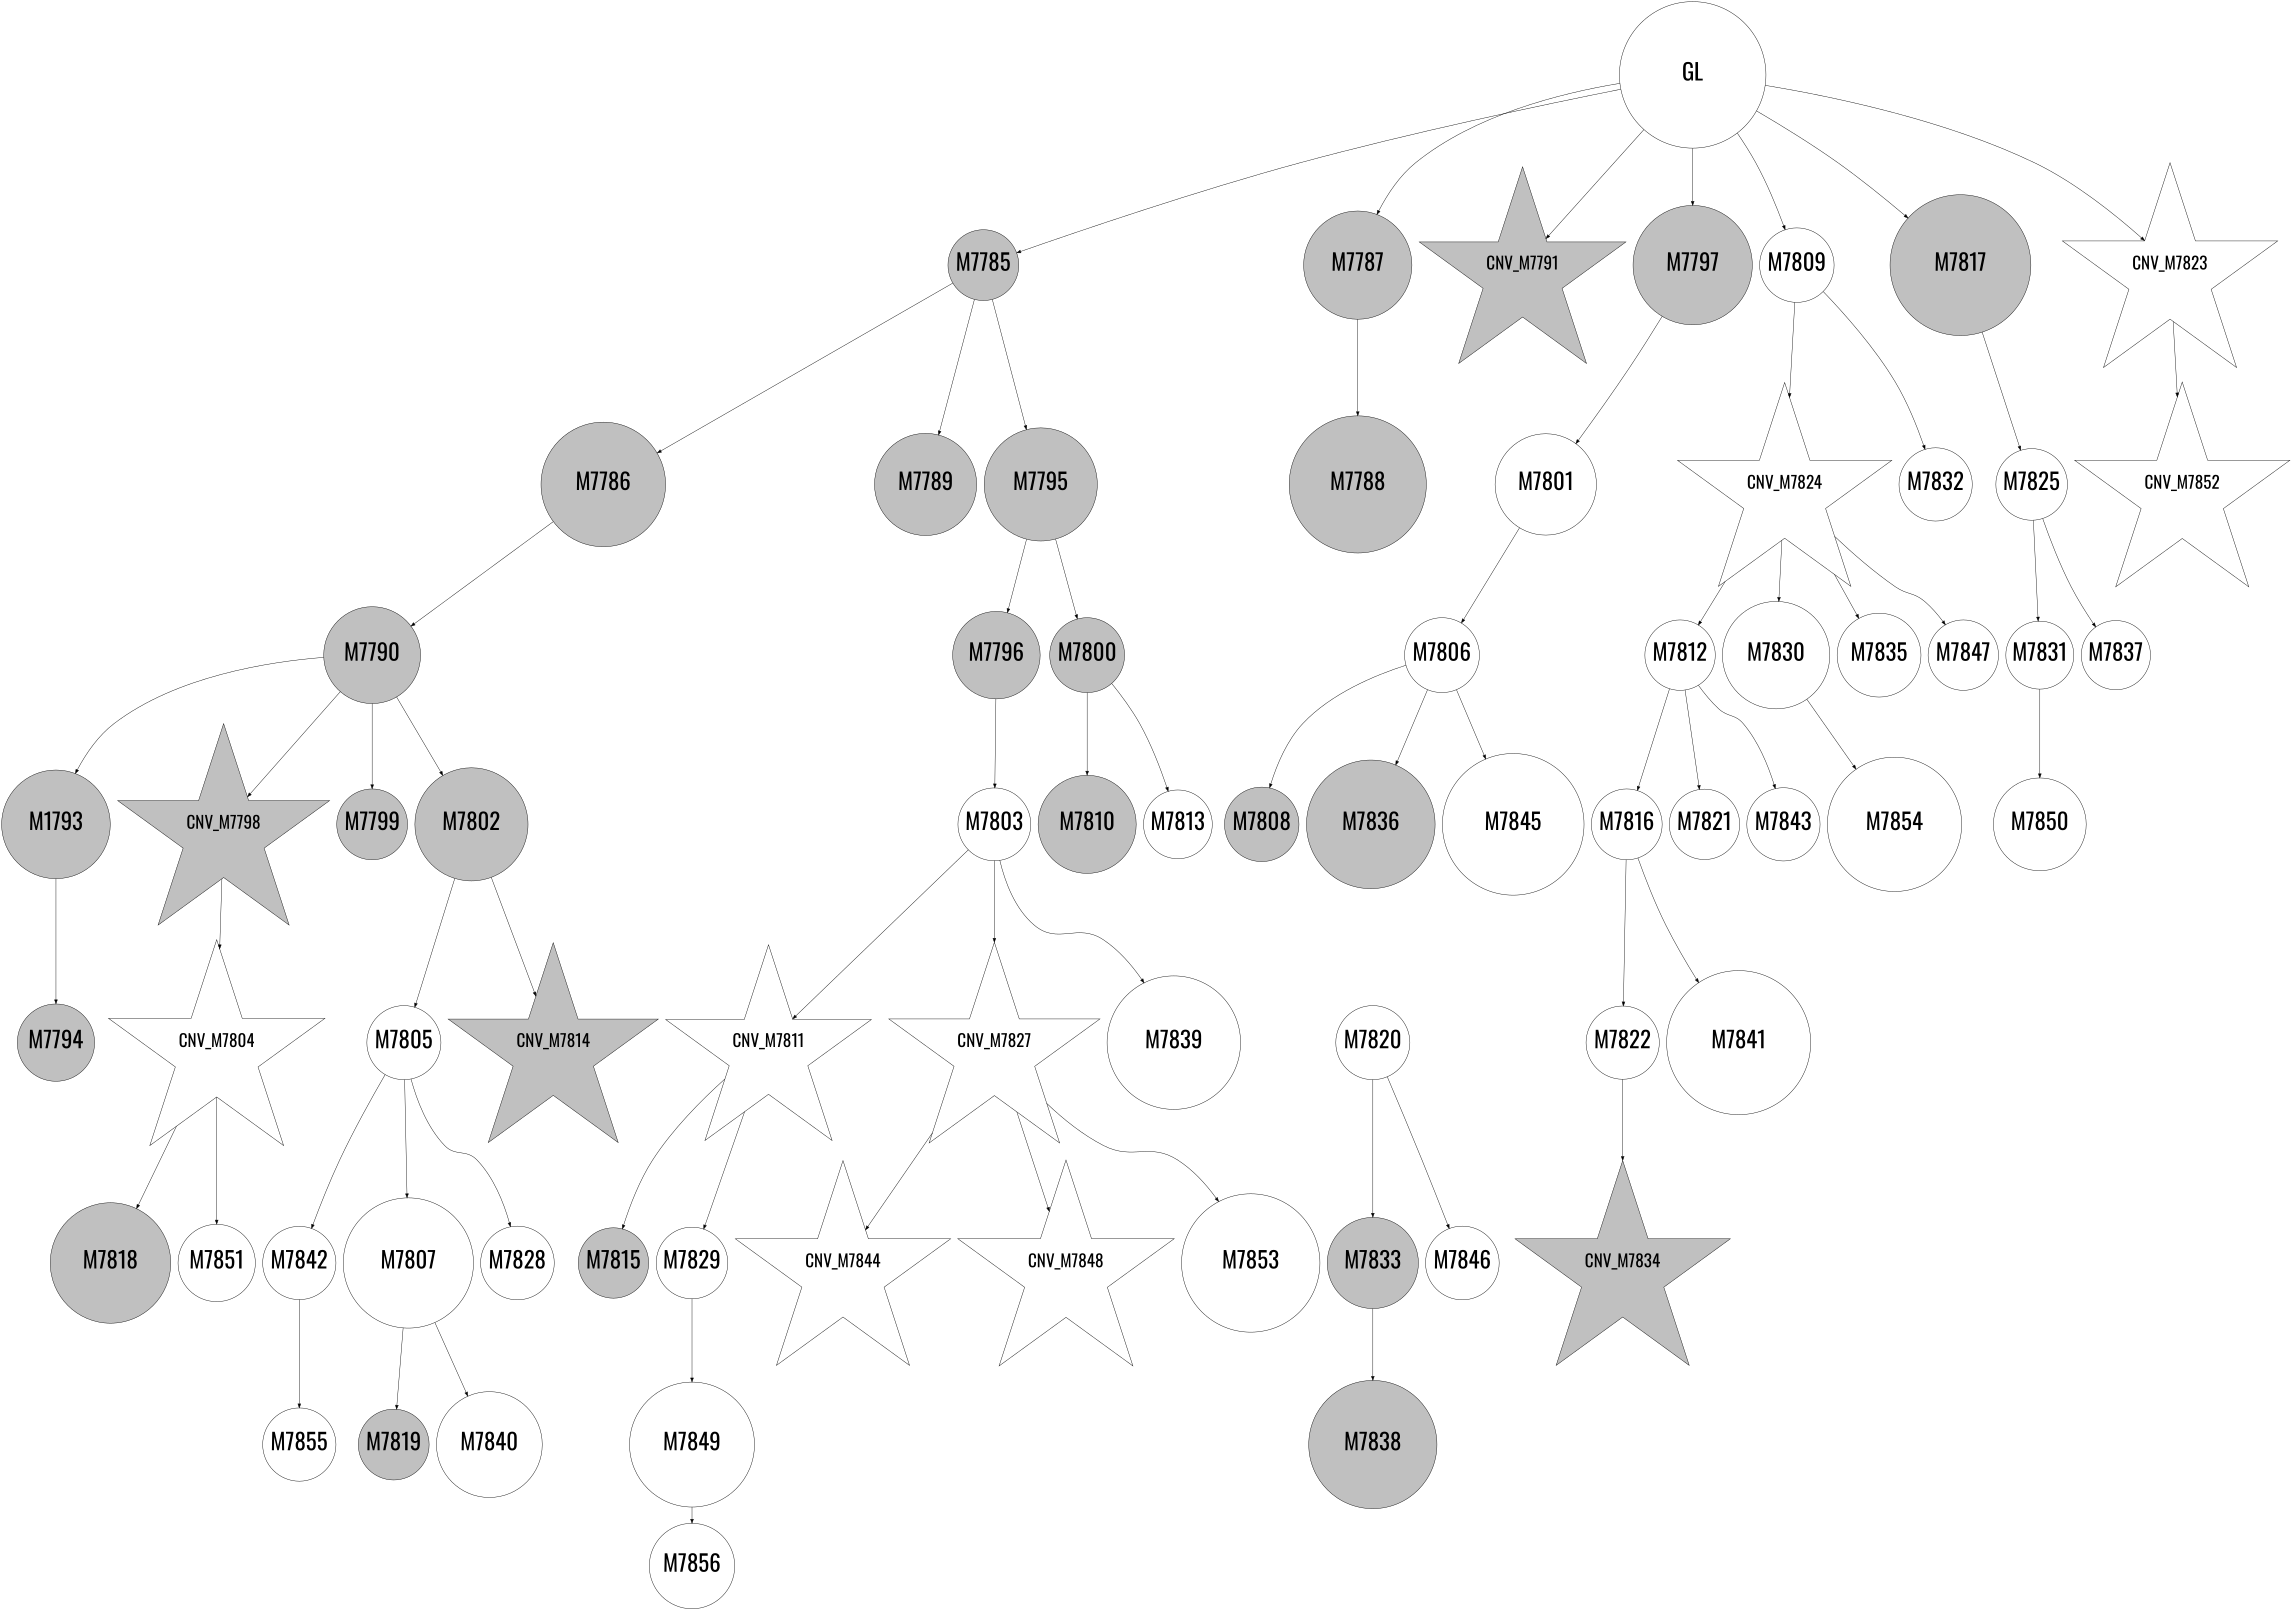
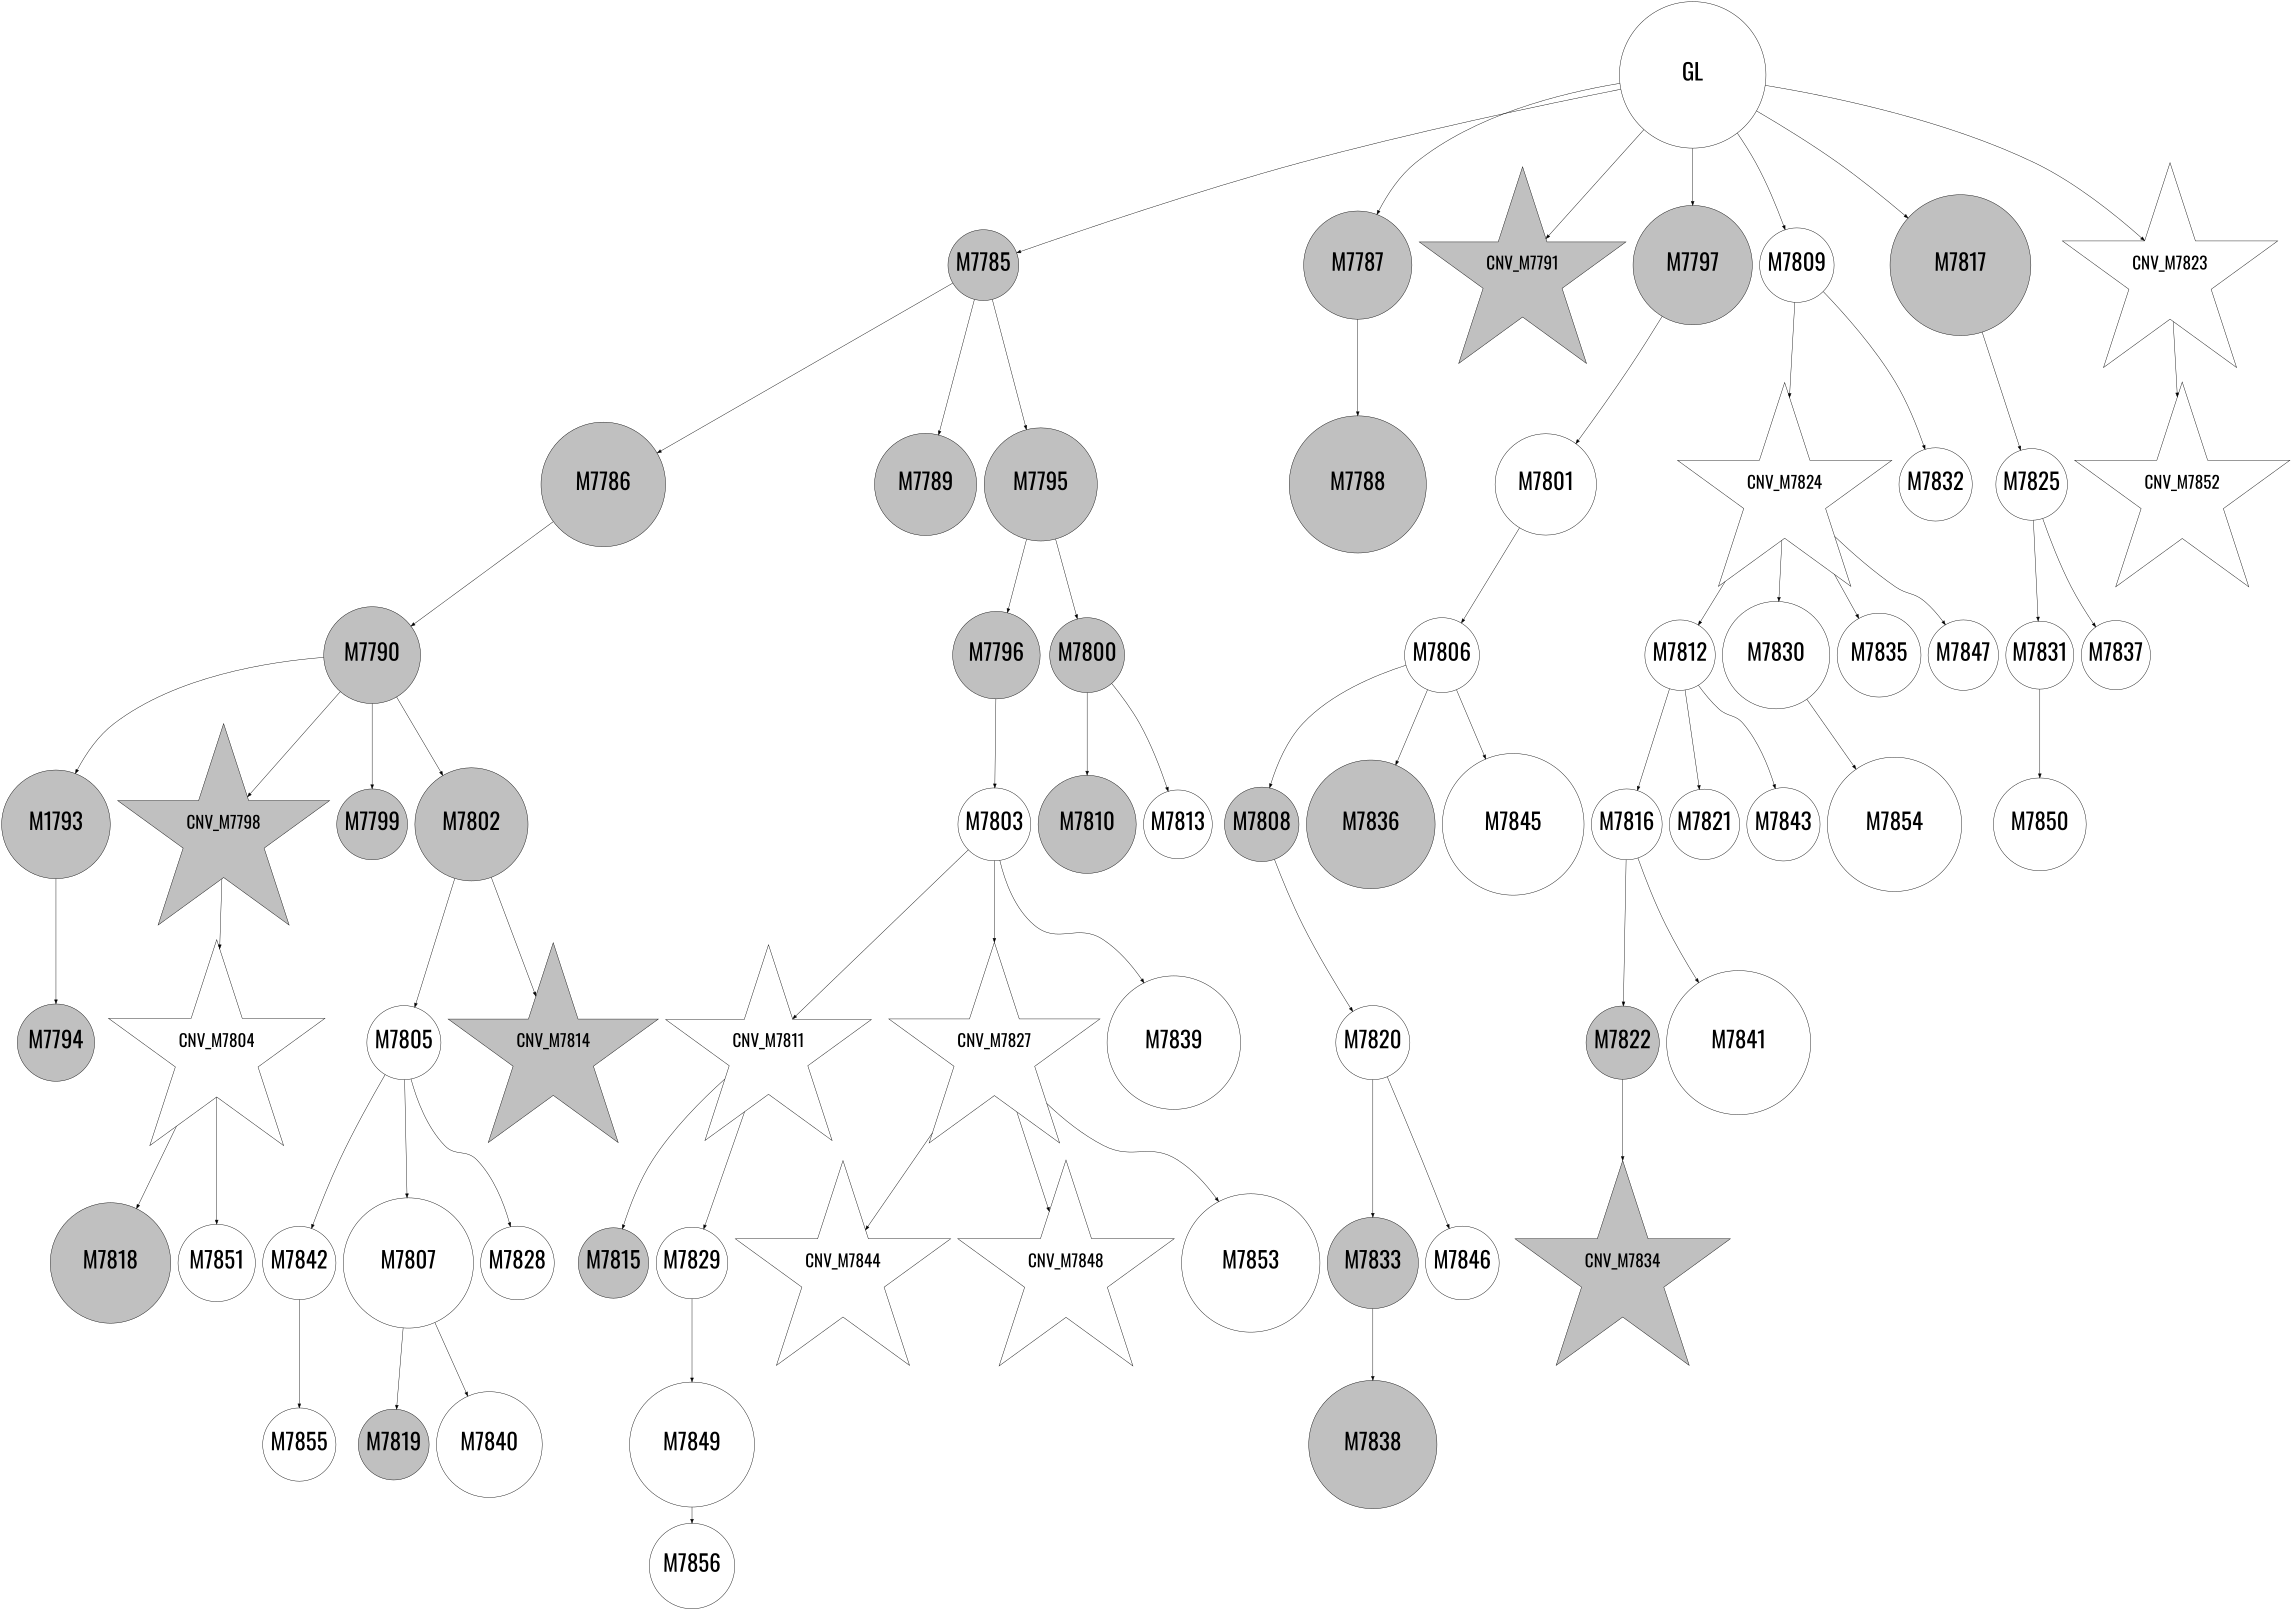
none -> (1308, 936)
(1623, 1043) -> (1623, 1043)
